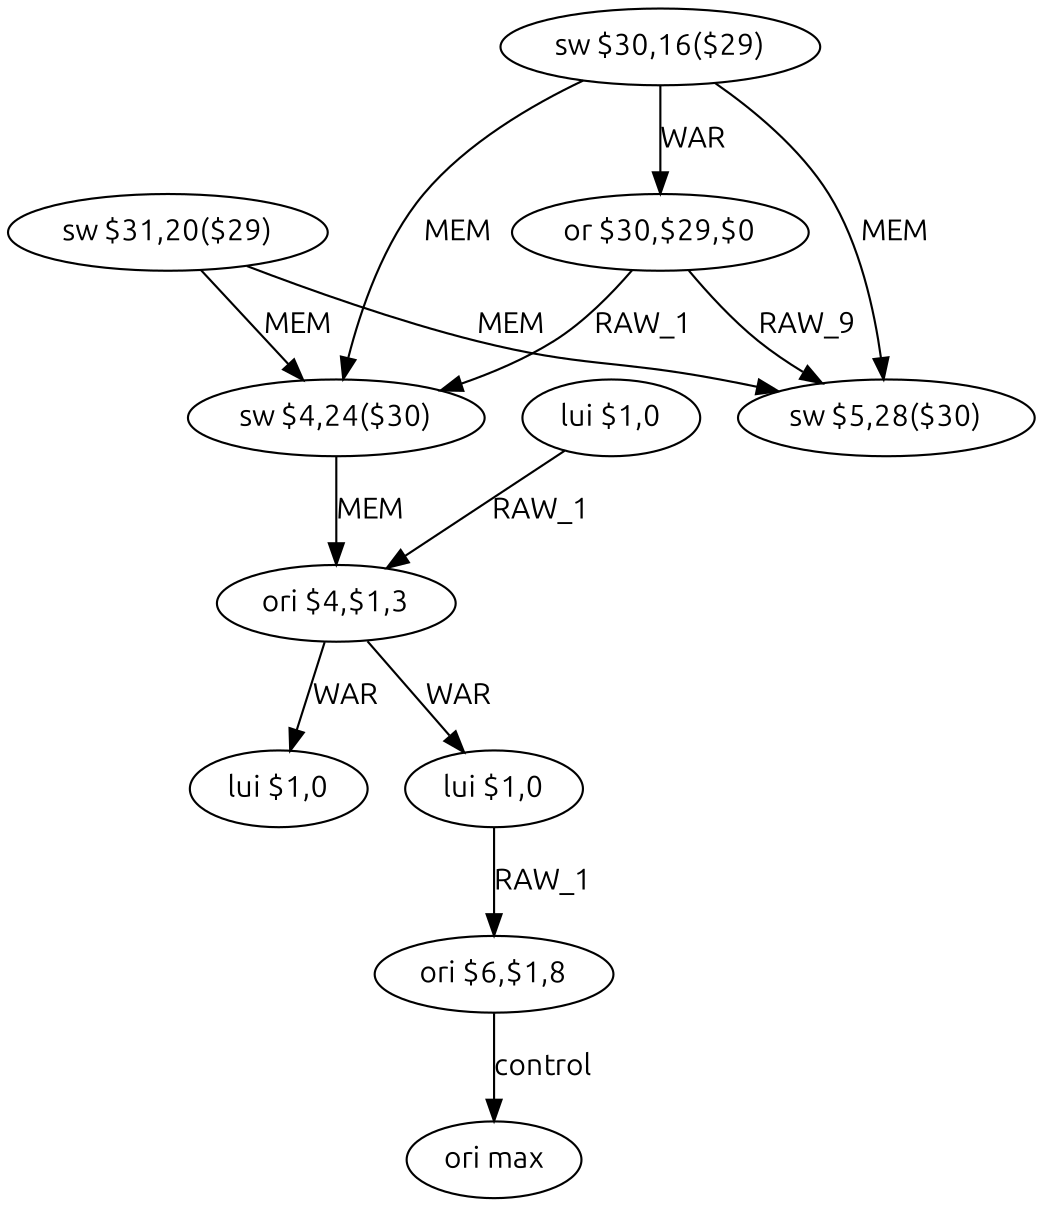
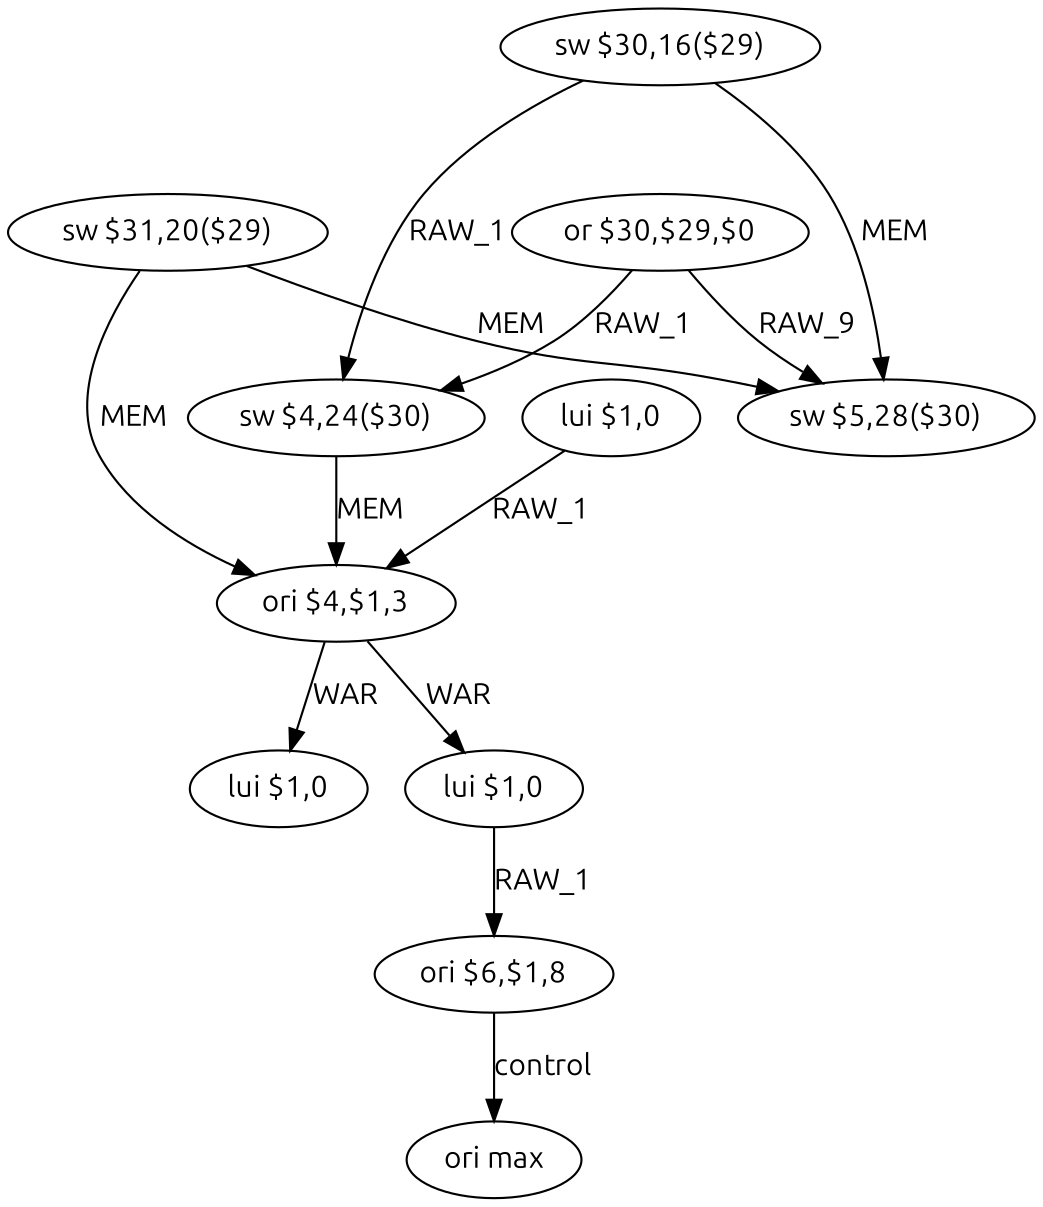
(660, 129) -> none
(458, 232) -> (458, 232)
(245, 317) -> (96, 446)
